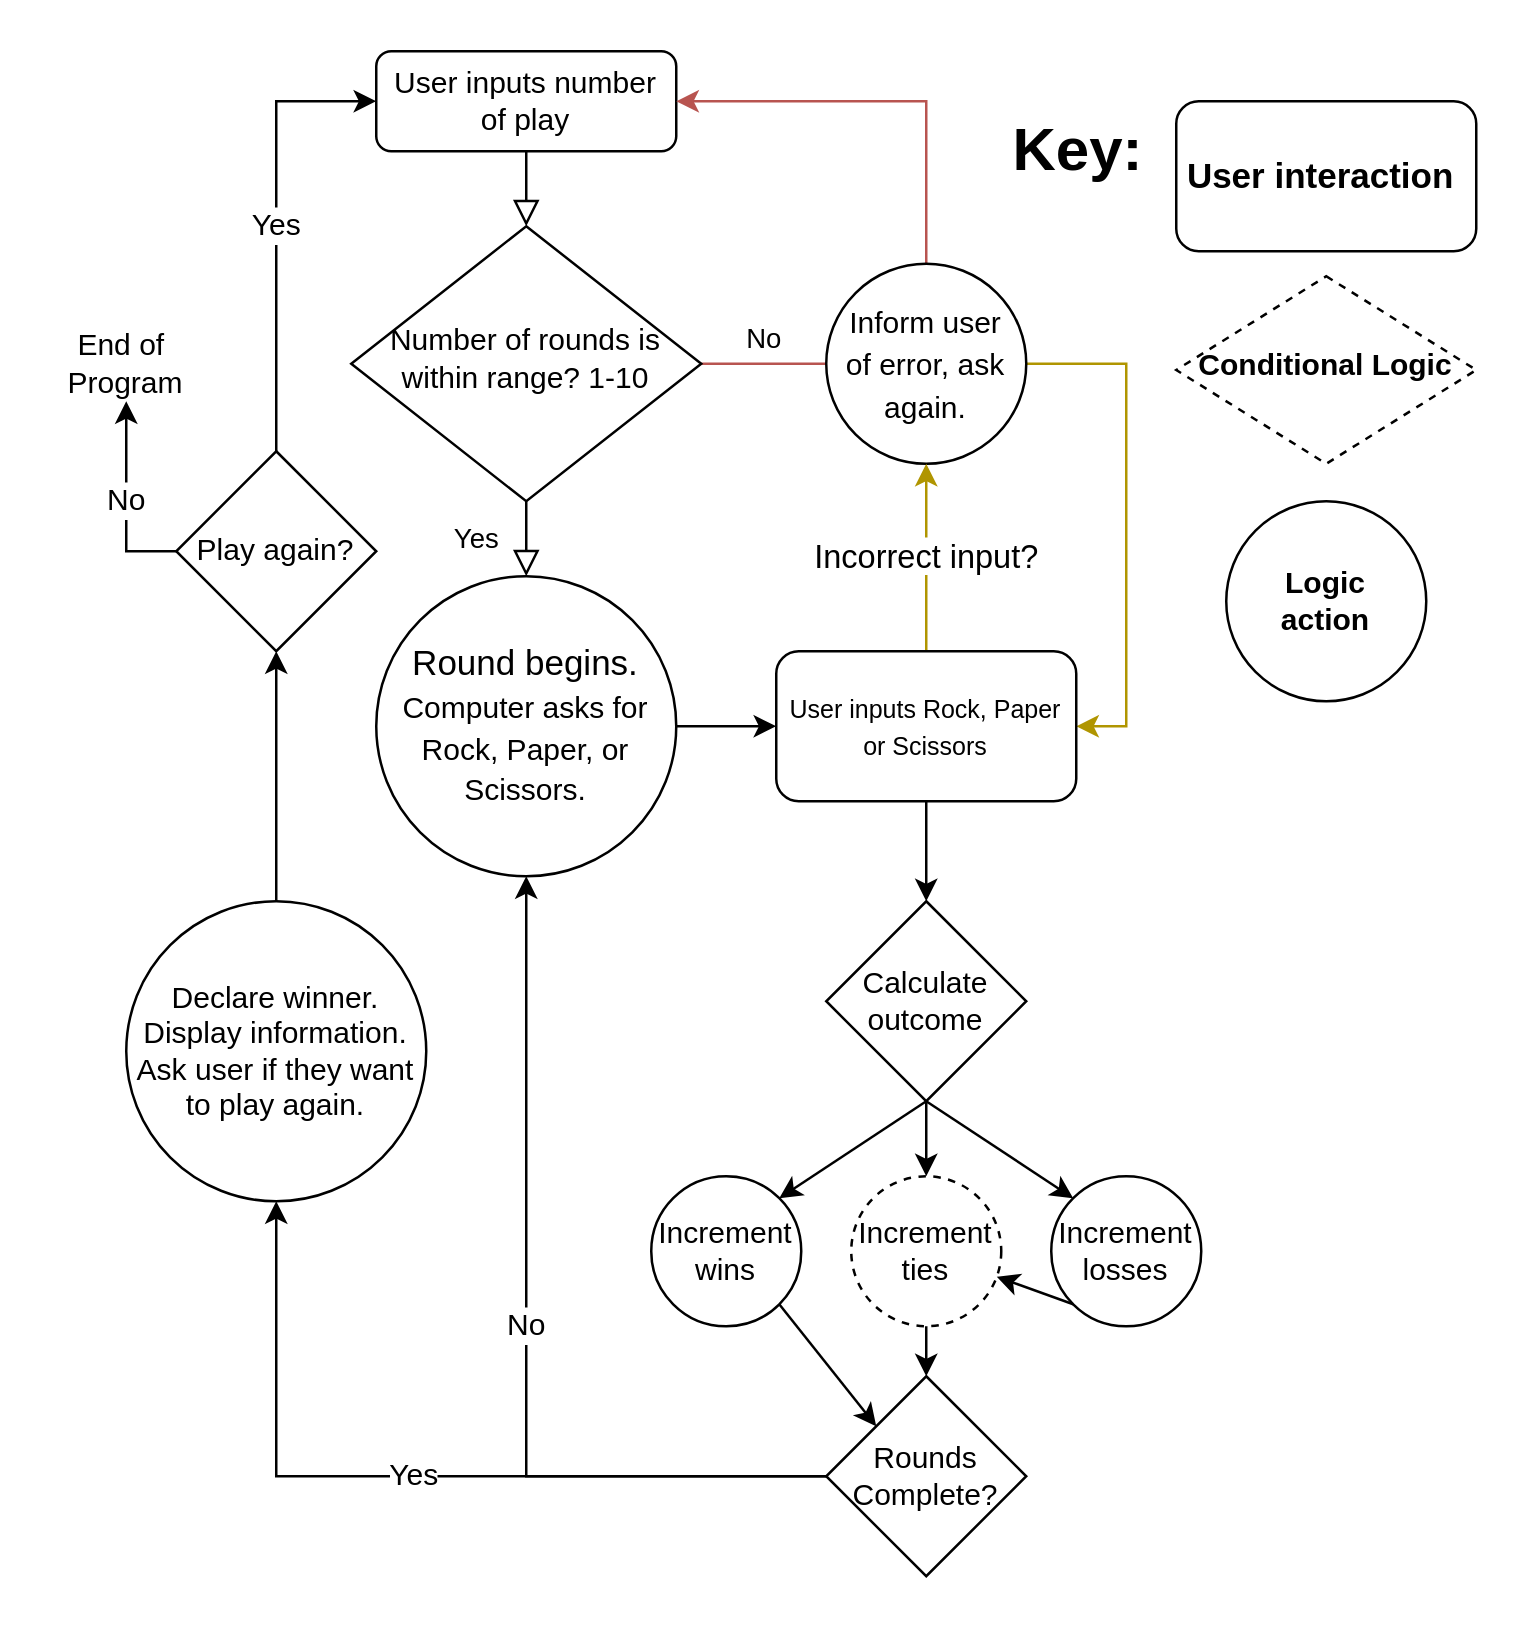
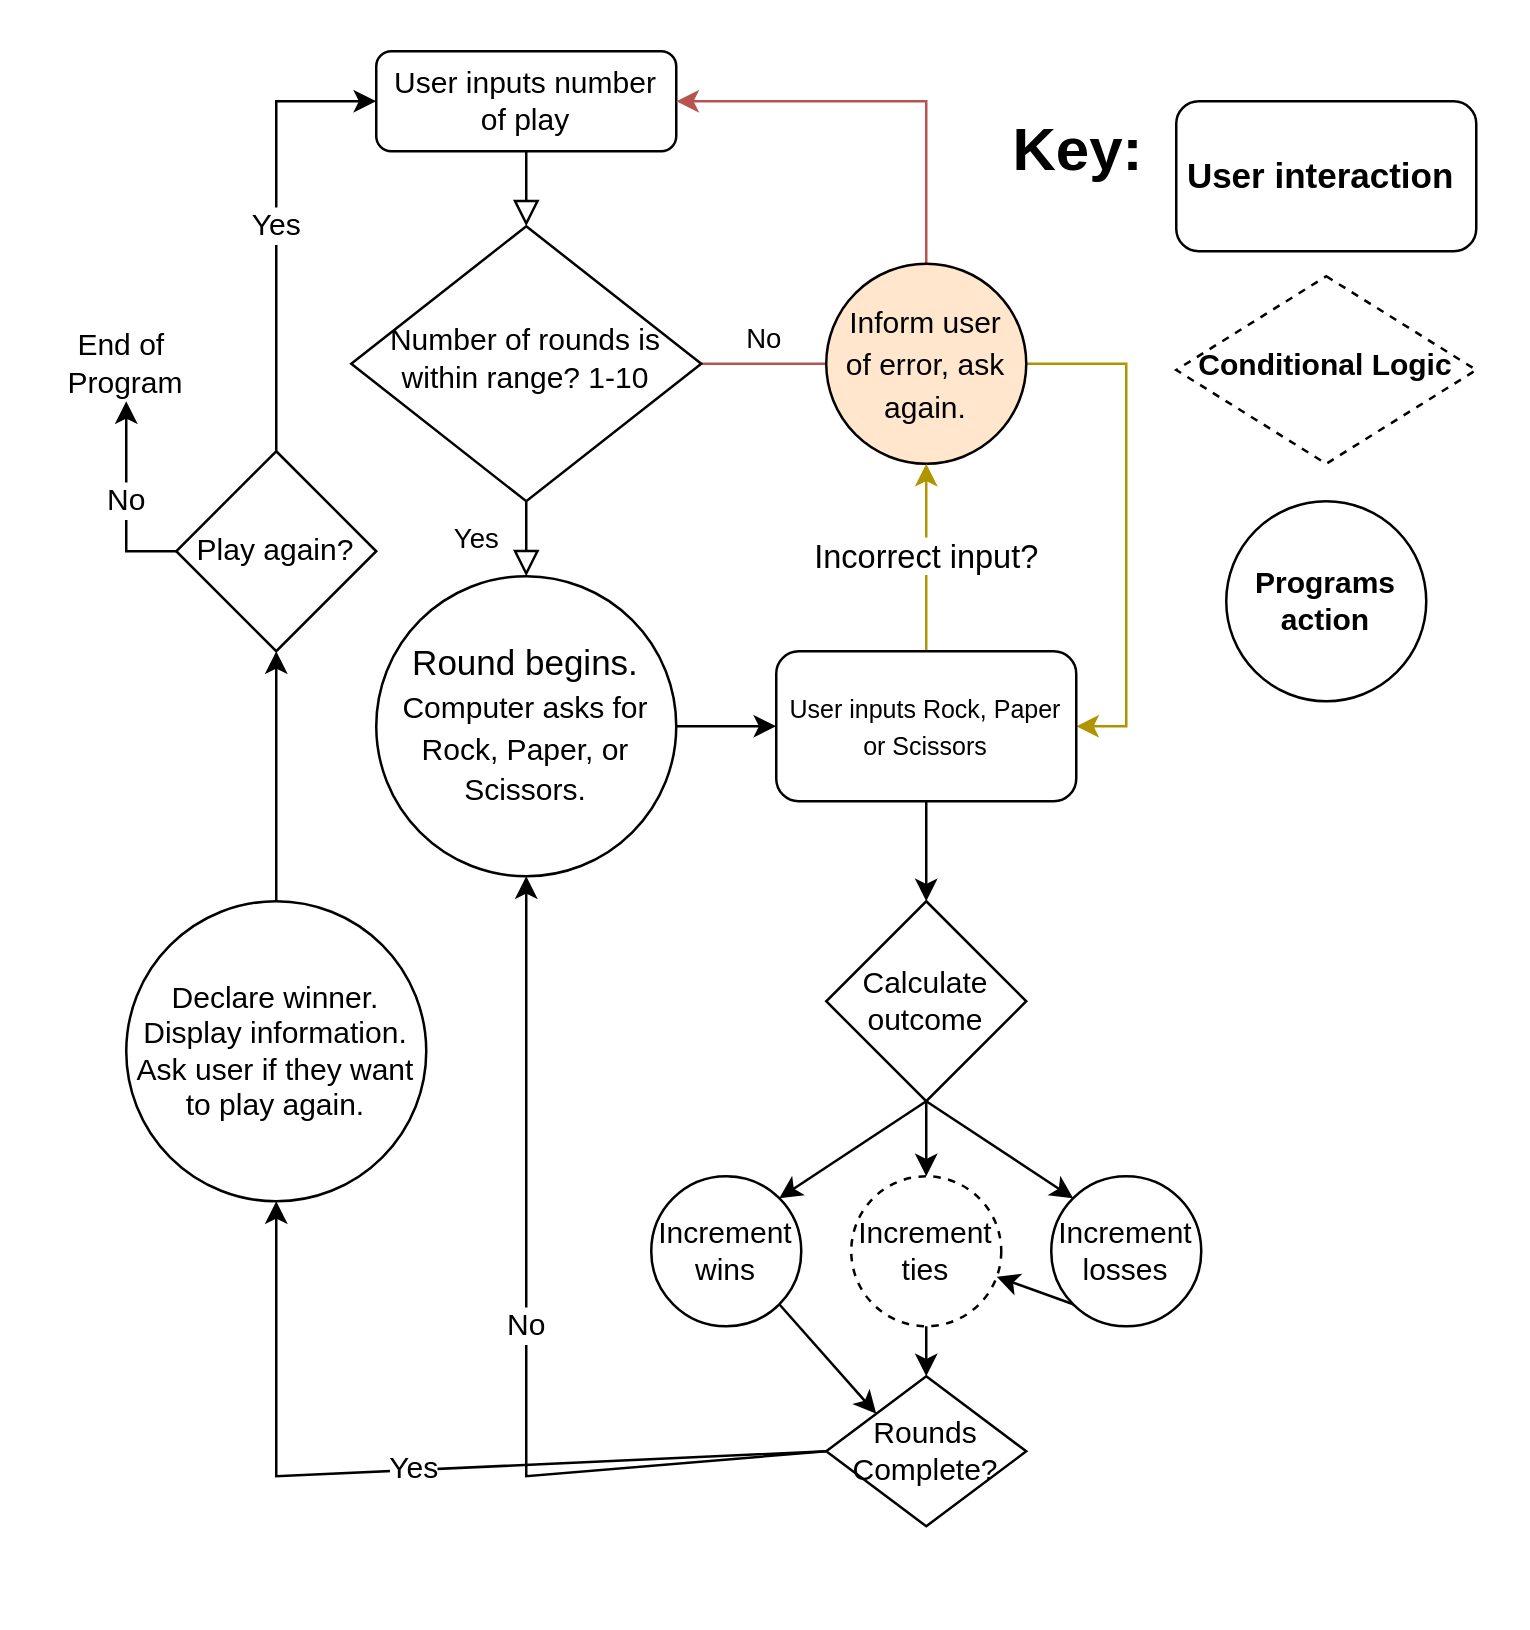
(926, 364) -> (926, 364)
(1326, 601) -> (1326, 601)
(926, 1476) -> (926, 1451)
